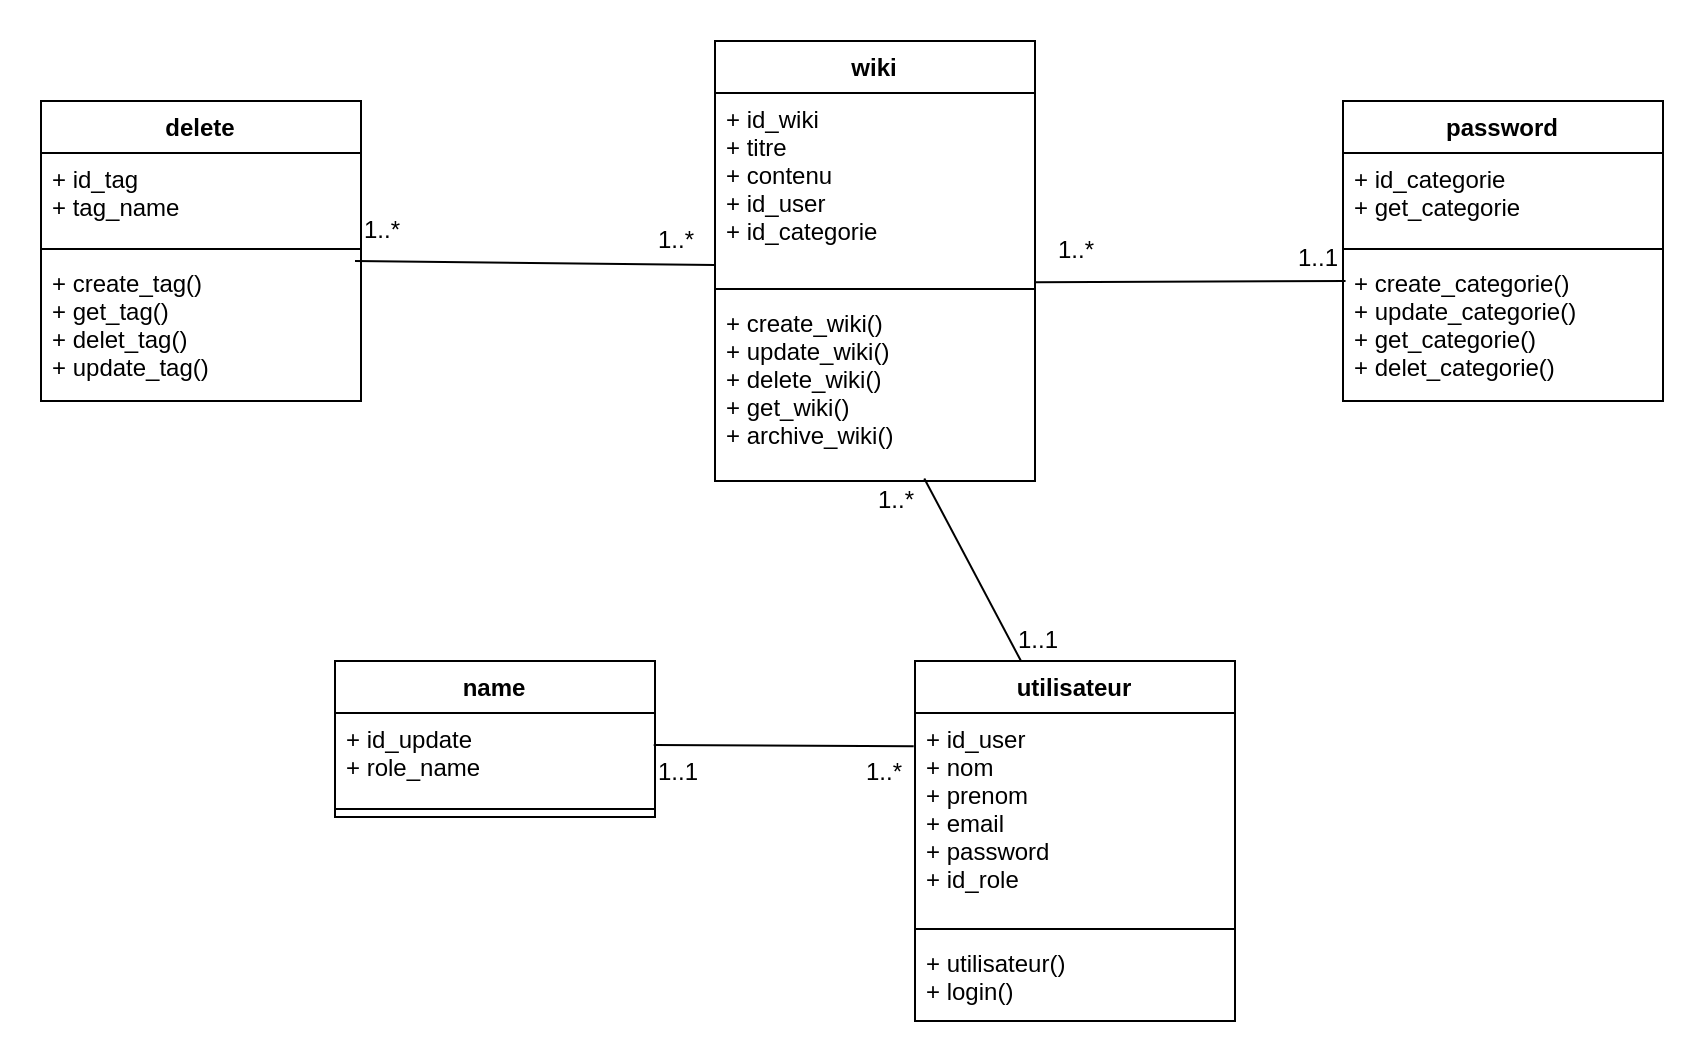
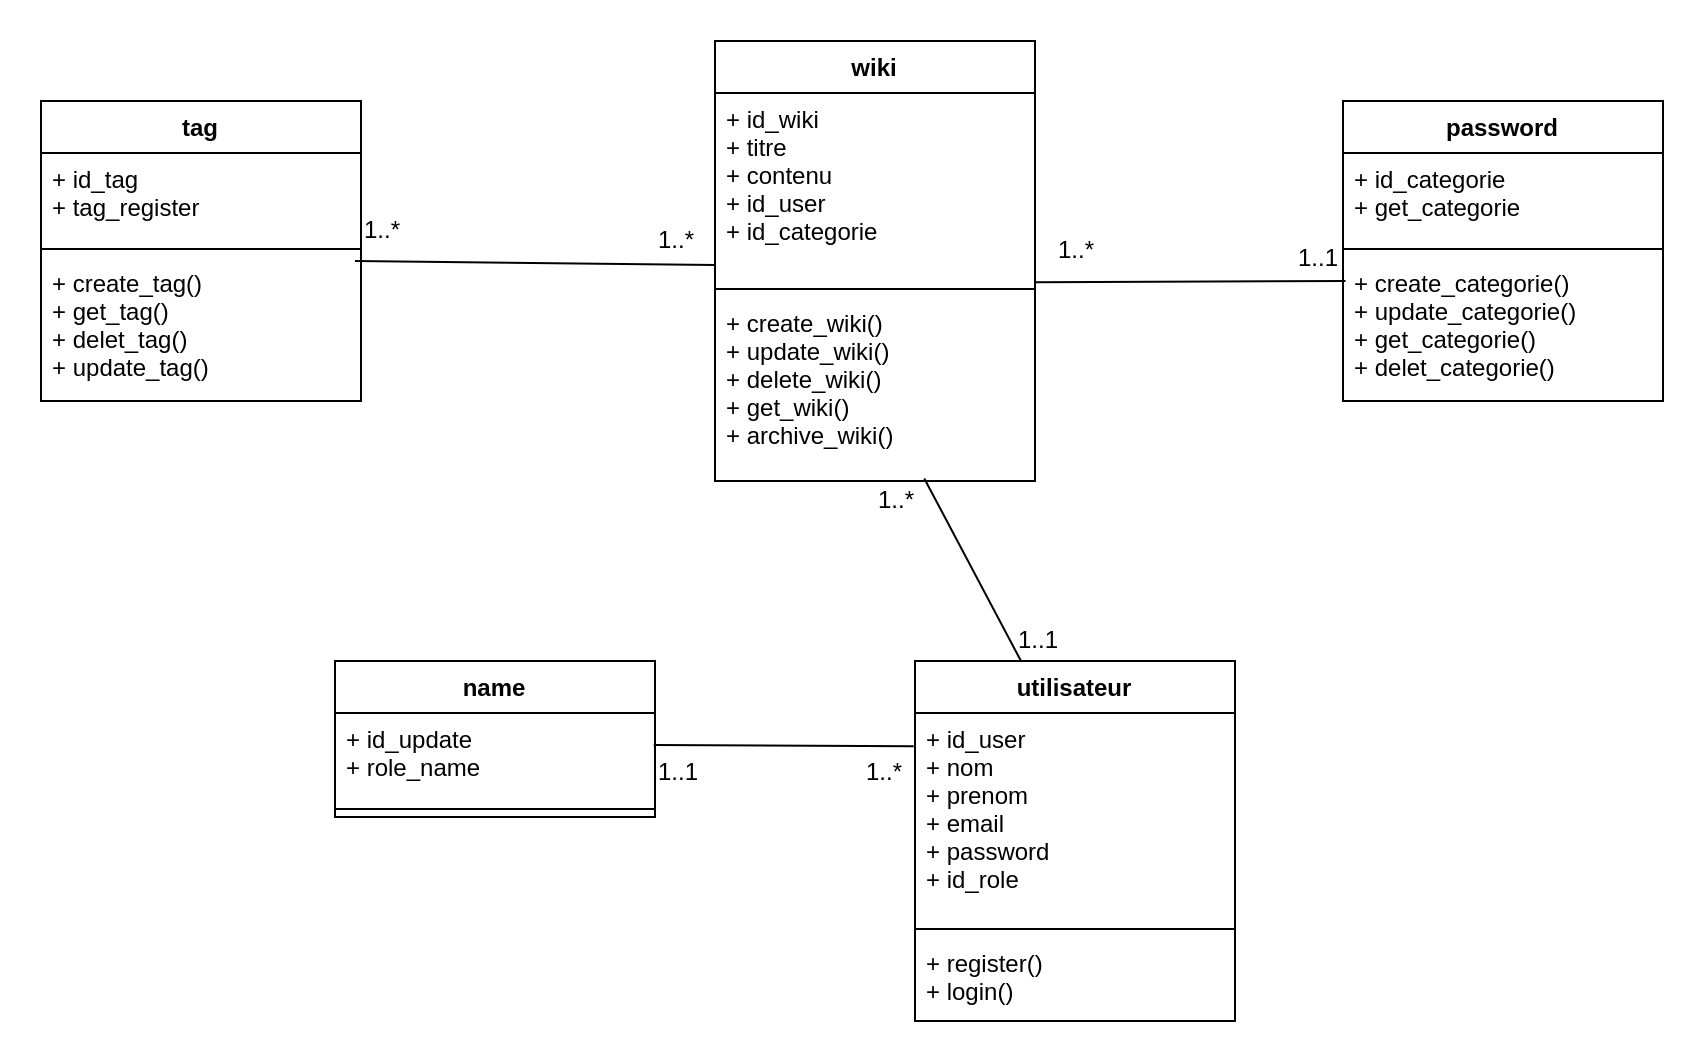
(200, 128) -> (200, 128)
(100, 180) -> (100, 180)
(1014, 964) -> (1000, 964)
